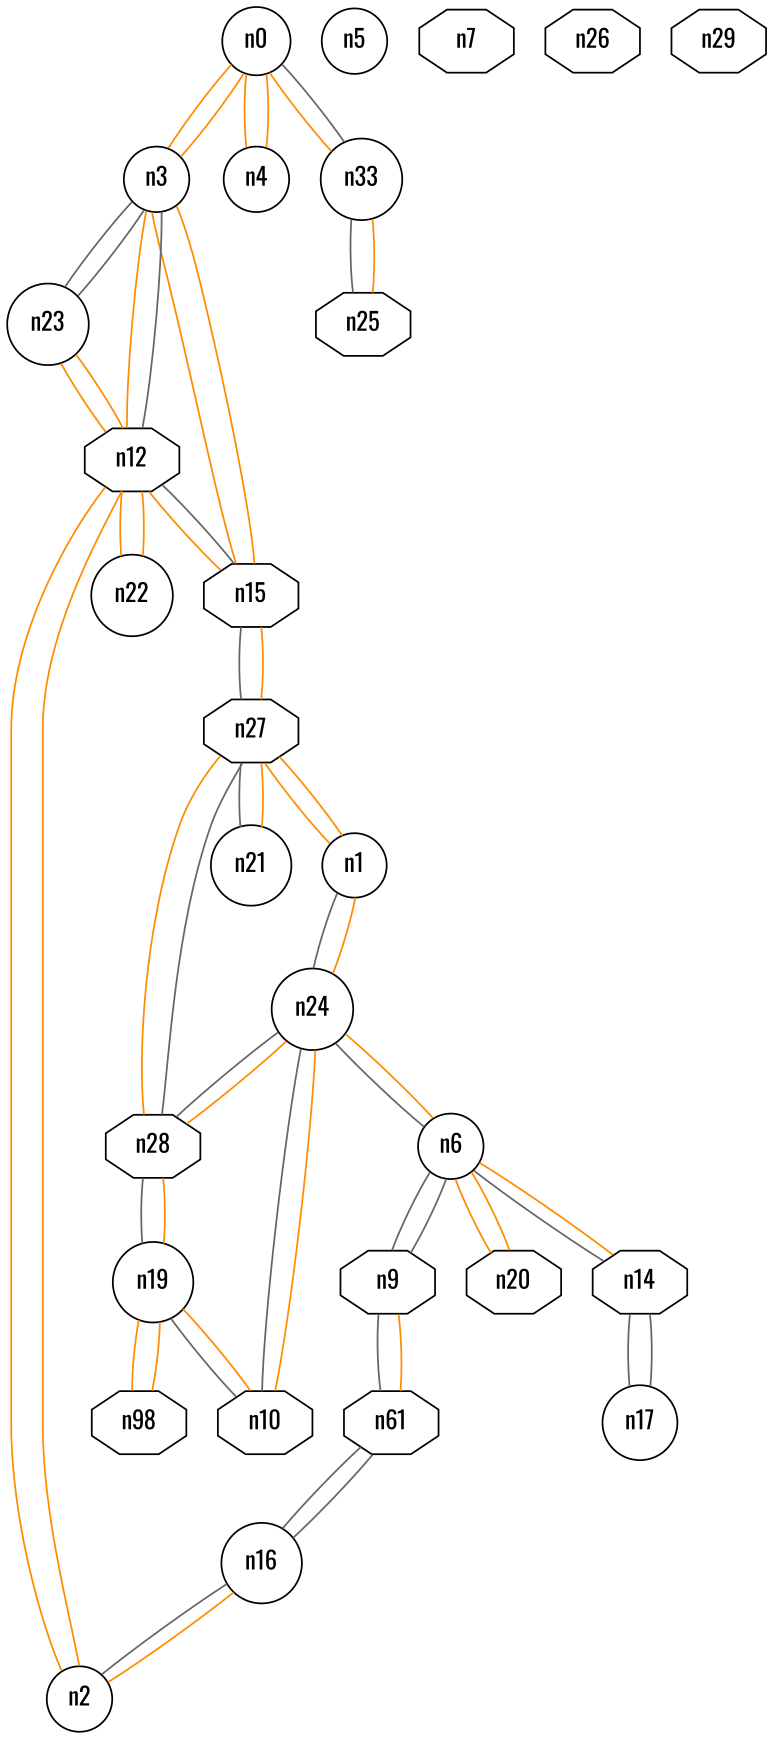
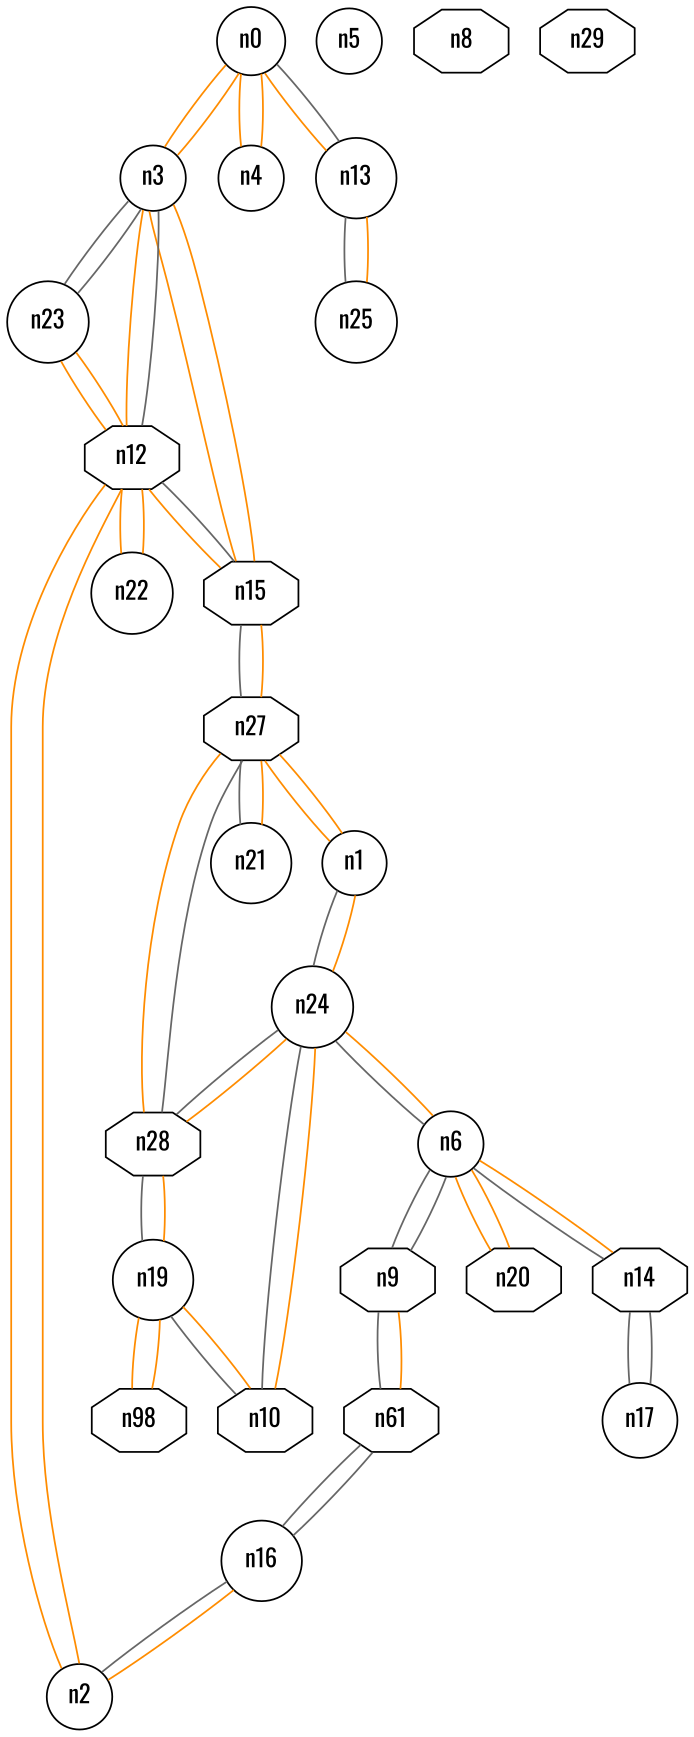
(467, 41) -> (461, 41)
(593, 41) -> none
(361, 179) -> (356, 178)
(363, 324) -> (356, 322)
